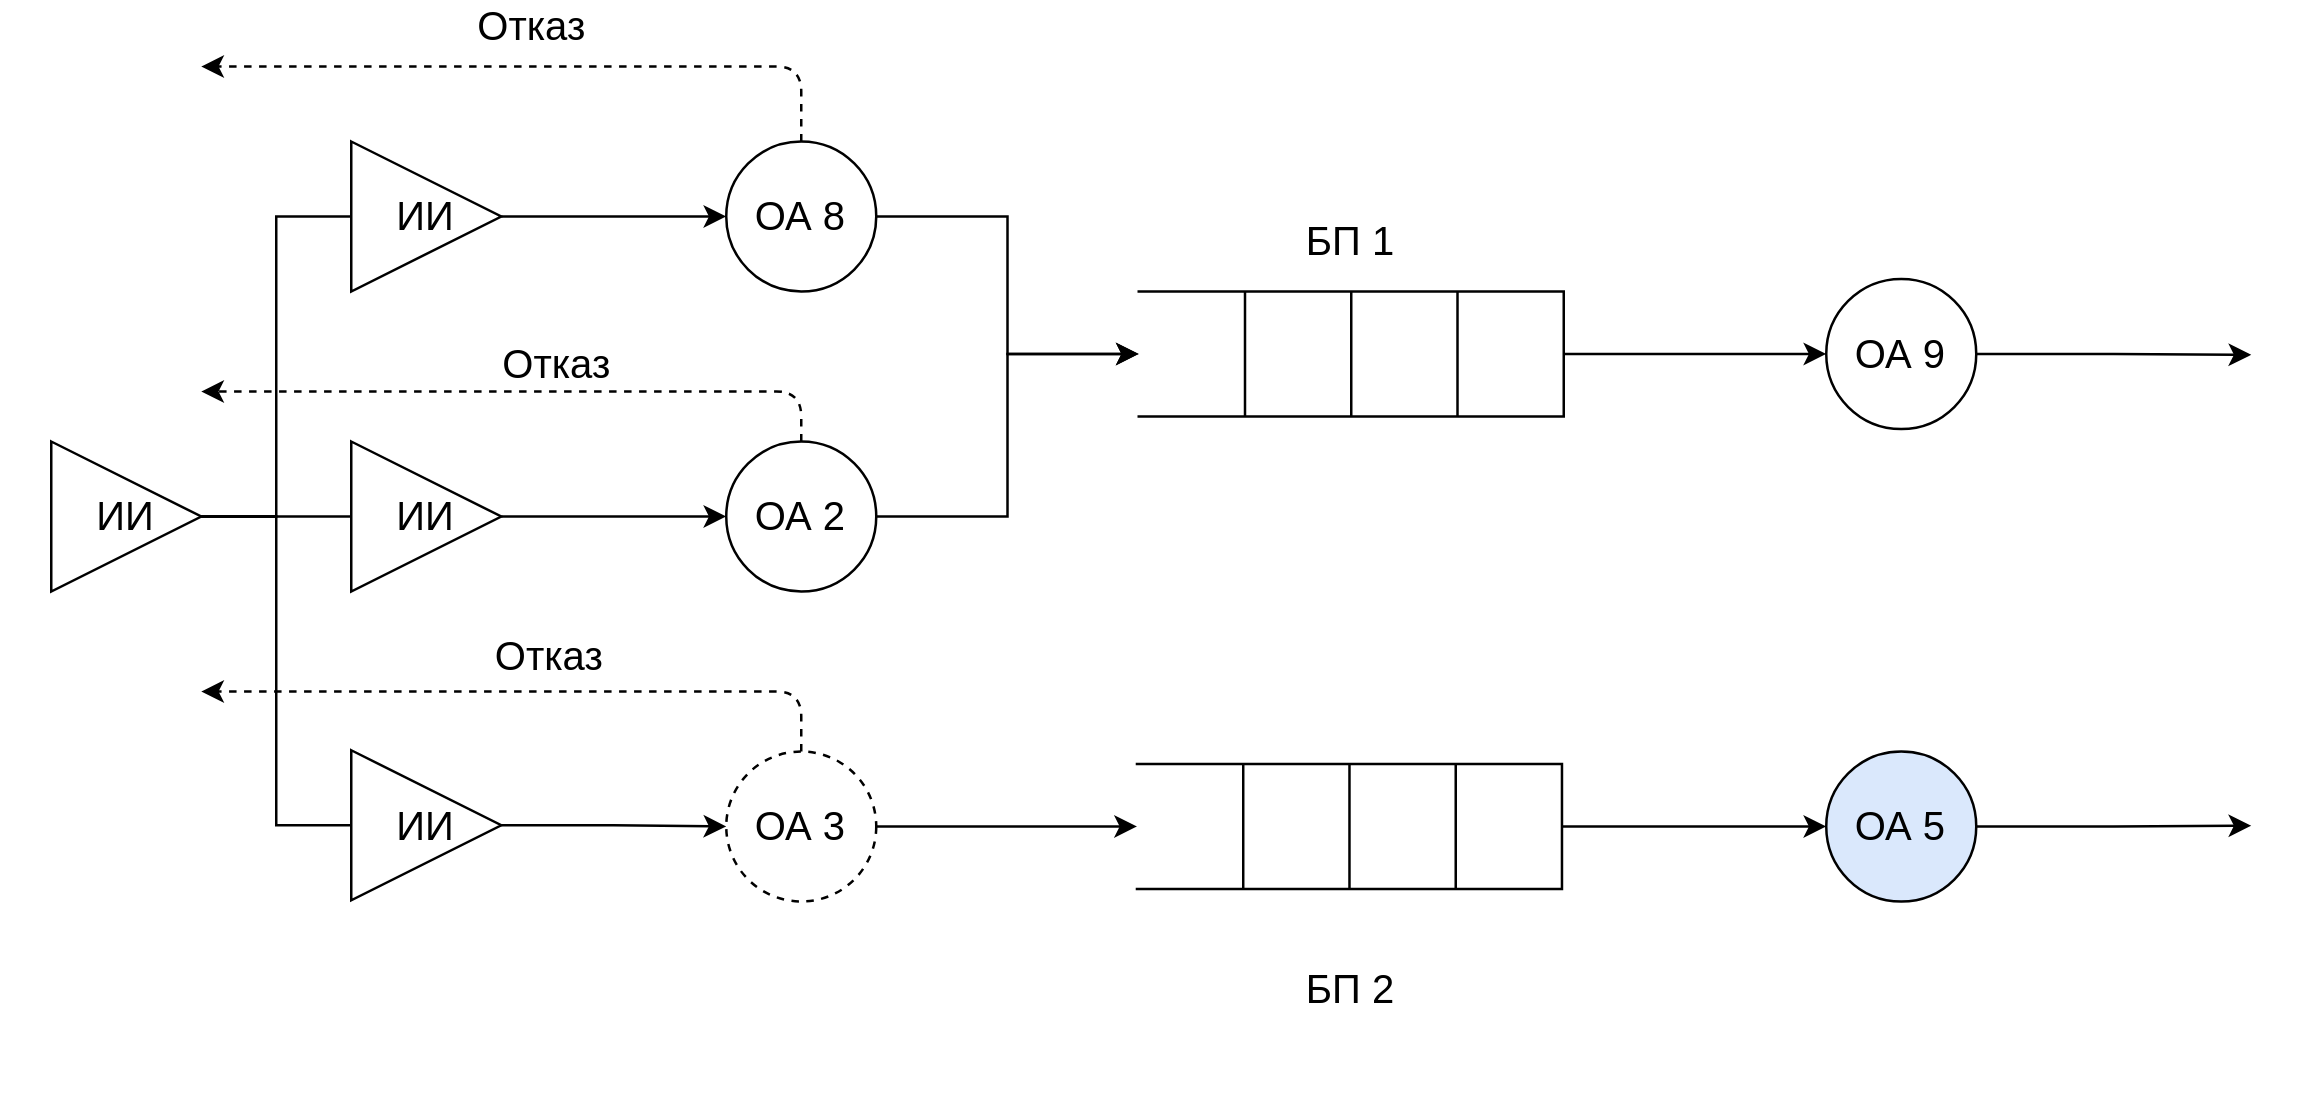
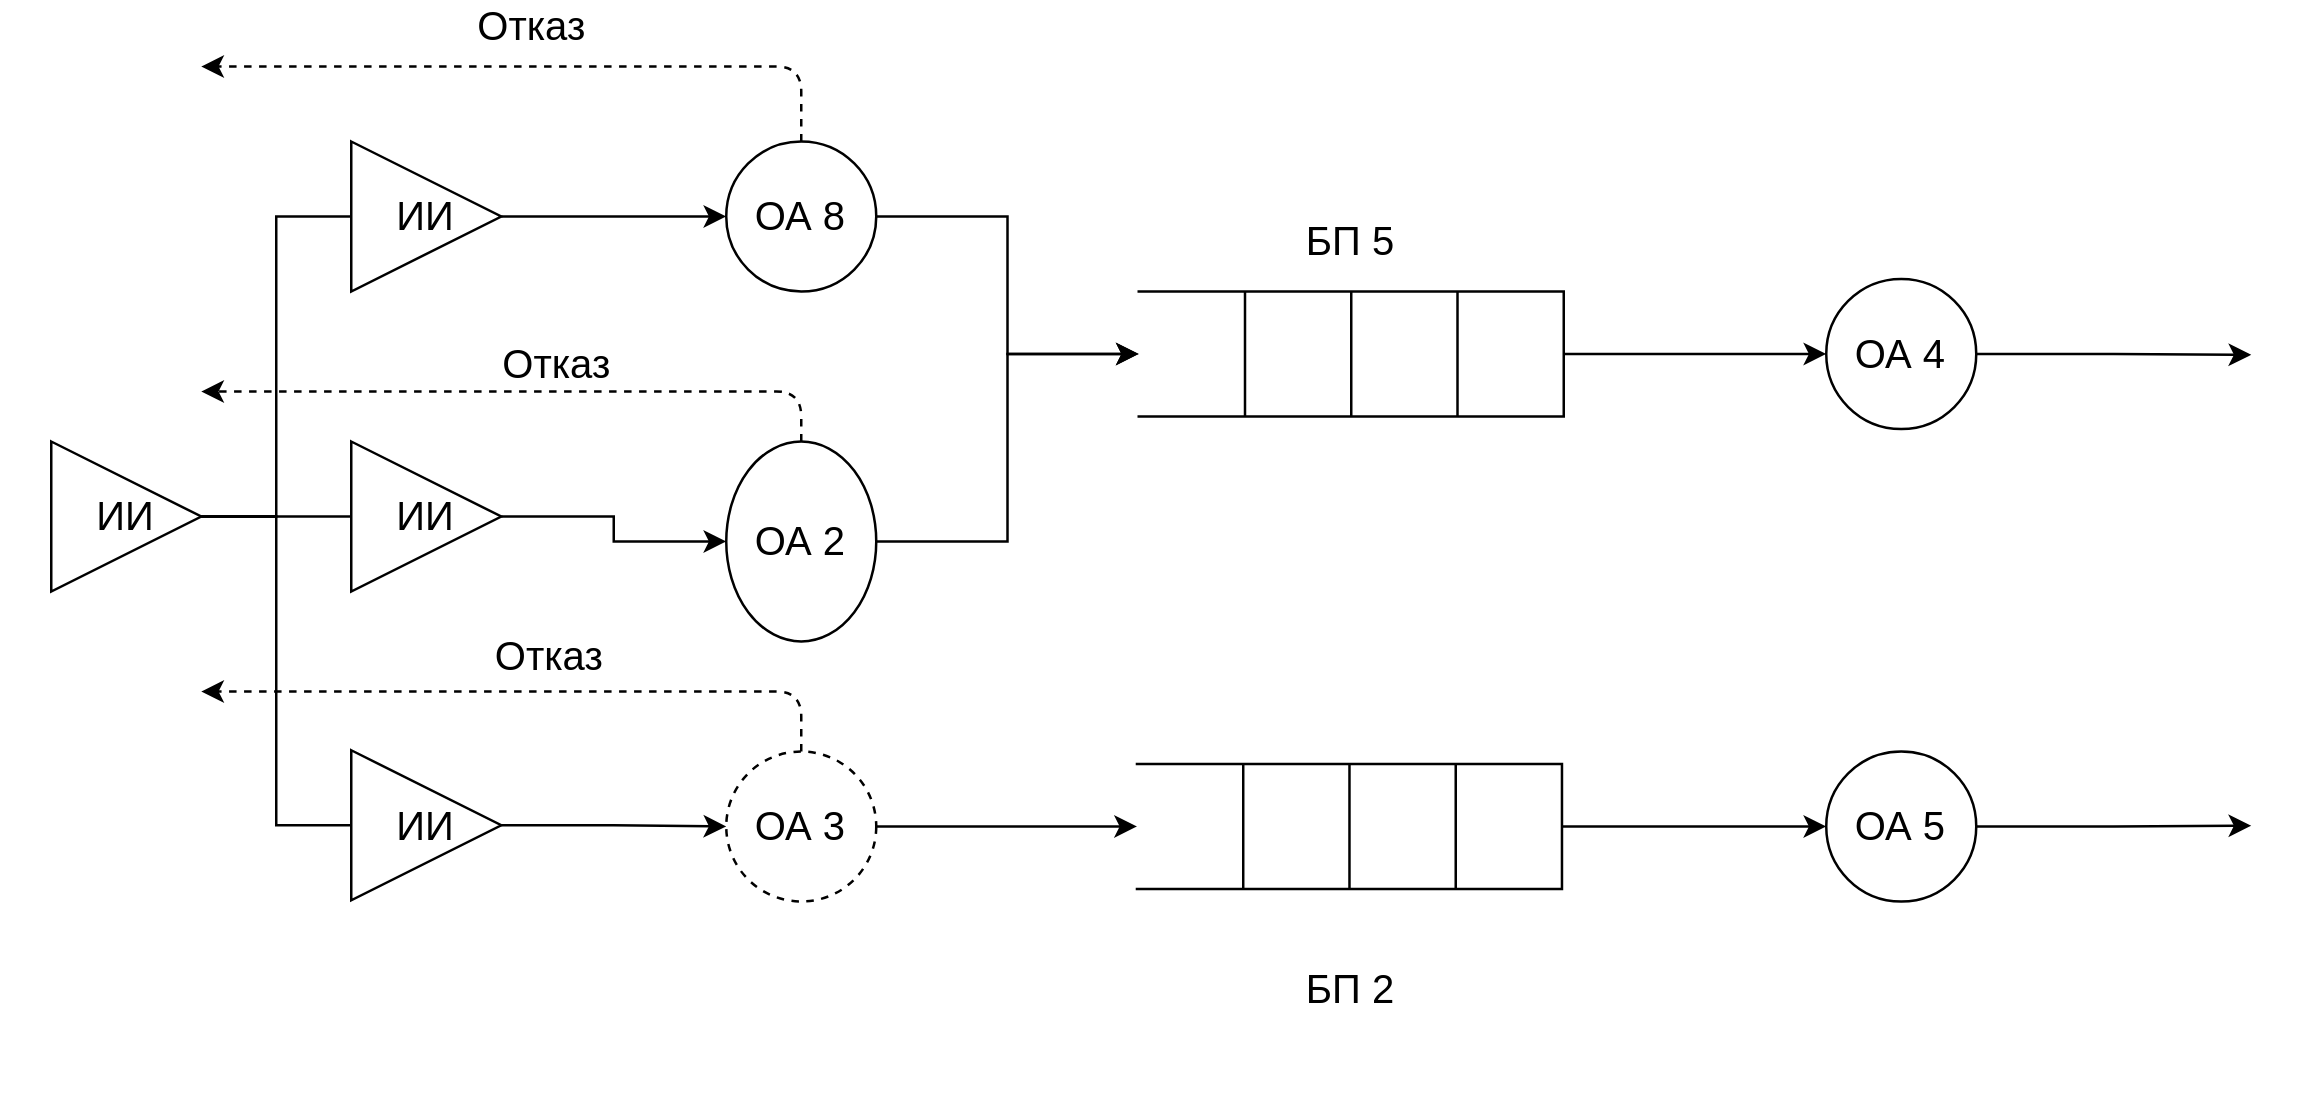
(1351, 241) -> (1351, 241)
(1901, 354) -> (1901, 354)
(801, 516) -> (801, 541)
(1901, 826) -> (1901, 826)
